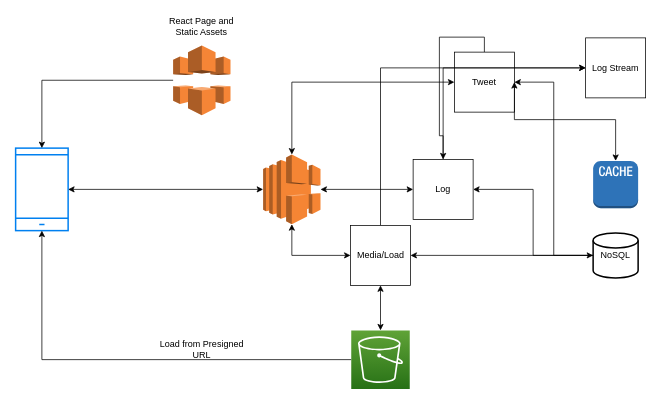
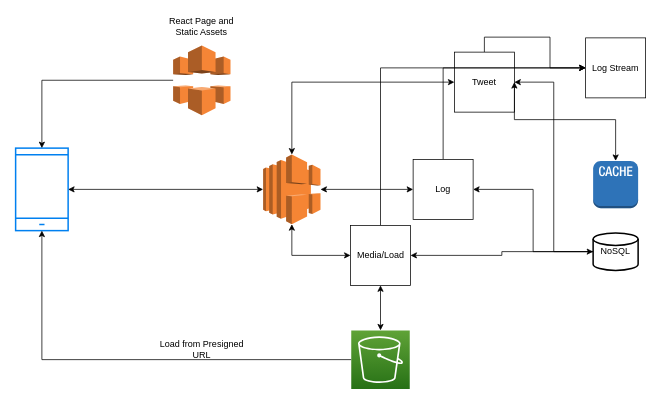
(439, 63) -> (530, 37)
(615, 255) -> (615, 252)
